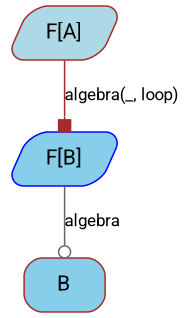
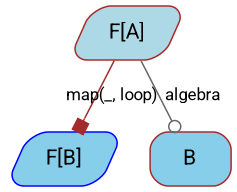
(122, 96) -> (112, 96)
(65, 216) -> (156, 91)
